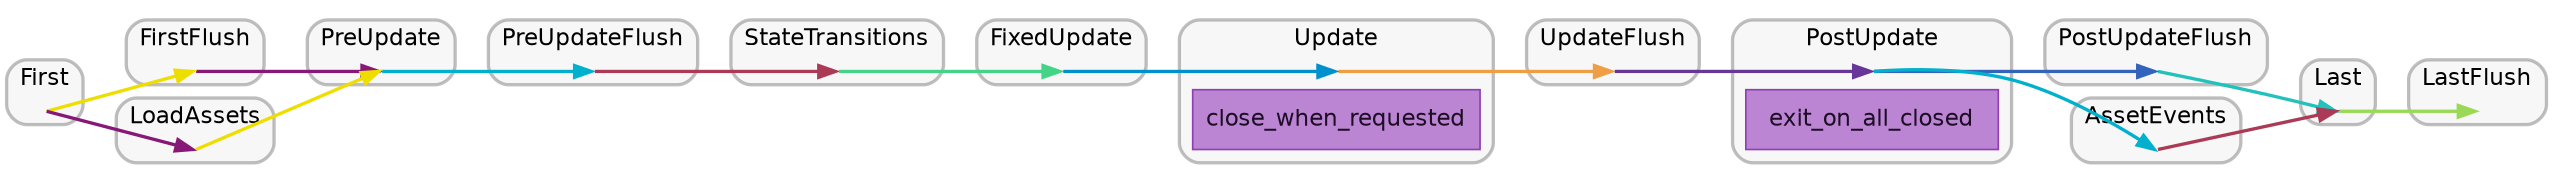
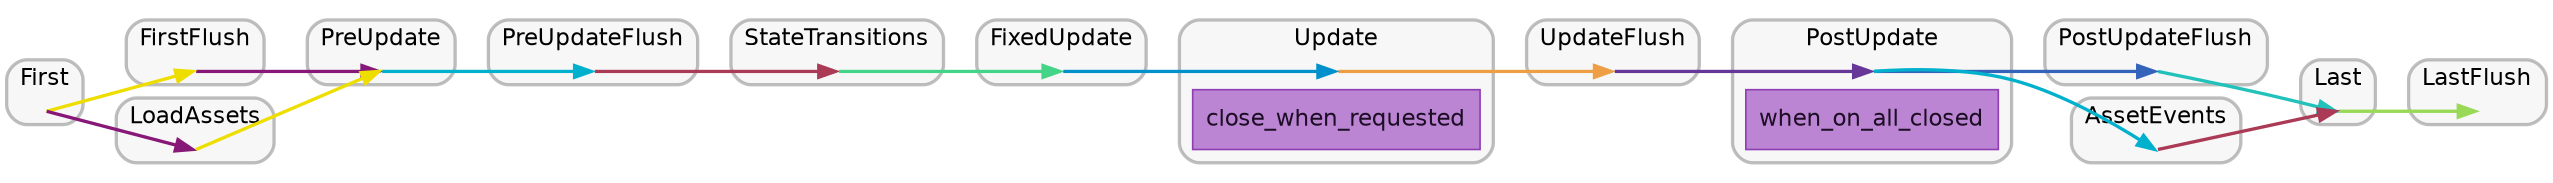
(1872, 120) -> (1872, 120)
